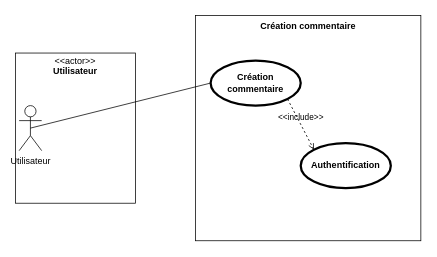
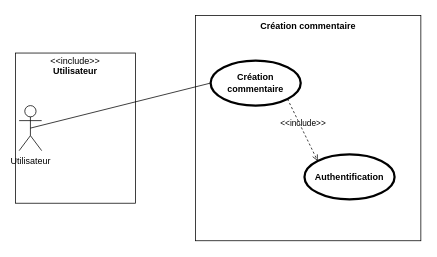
(75, 53) -> (75, 53)
(345, 165) -> (349, 177)
